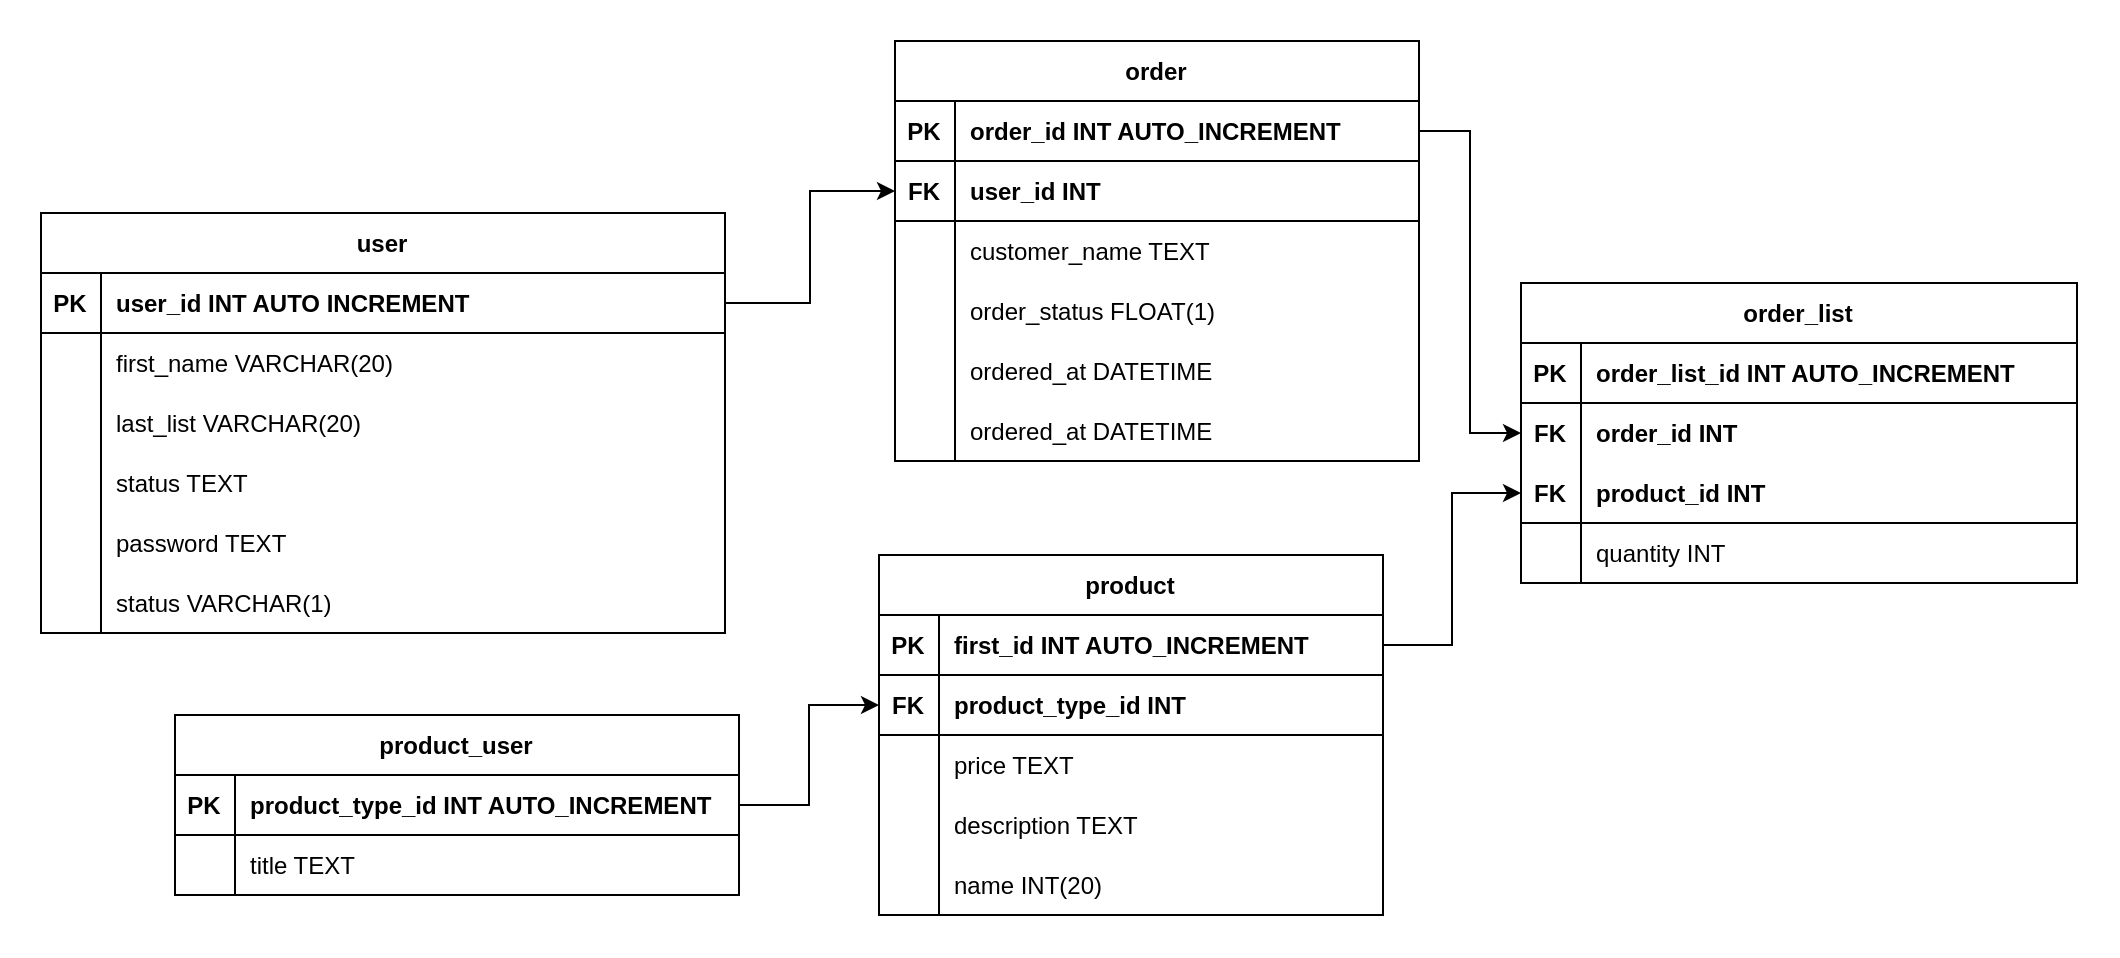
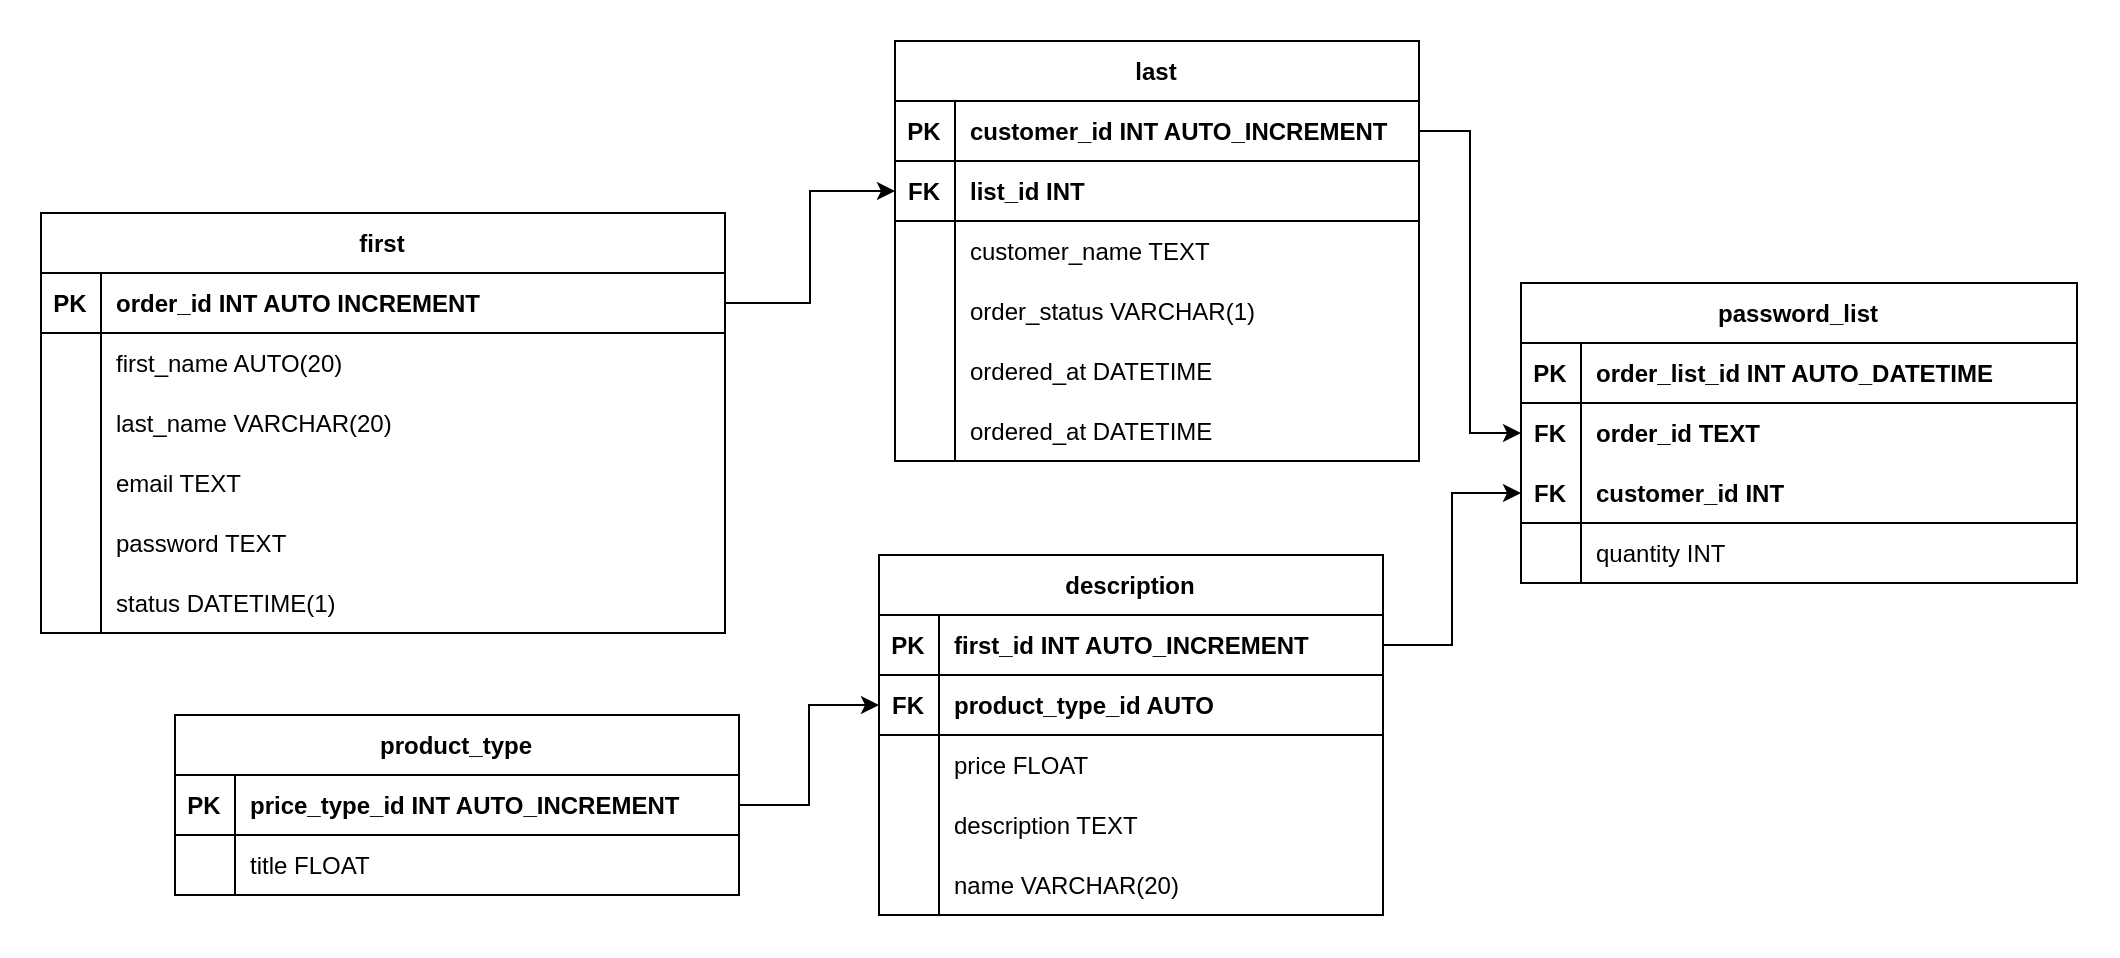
(1156, 72) -> (1156, 72)
(1142, 132) -> (1162, 132)
(1038, 192) -> (1031, 192)
(382, 244) -> (382, 244)
(278, 304) -> (285, 304)
(1108, 312) -> (1121, 312)
(1798, 314) -> (1798, 314)
(258, 364) -> (237, 364)
(1795, 374) -> (1789, 374)
(245, 424) -> (251, 424)
(1670, 434) -> (1677, 434)
(187, 484) -> (174, 484)
(1684, 494) -> (1691, 494)
(1130, 586) -> (1130, 586)
(227, 604) -> (234, 604)
(1075, 706) -> (1082, 706)
(456, 746) -> (456, 746)
(1015, 766) -> (1022, 766)
(469, 806) -> (453, 806)
(308, 866) -> (315, 866)
(1032, 886) -> (1058, 886)
